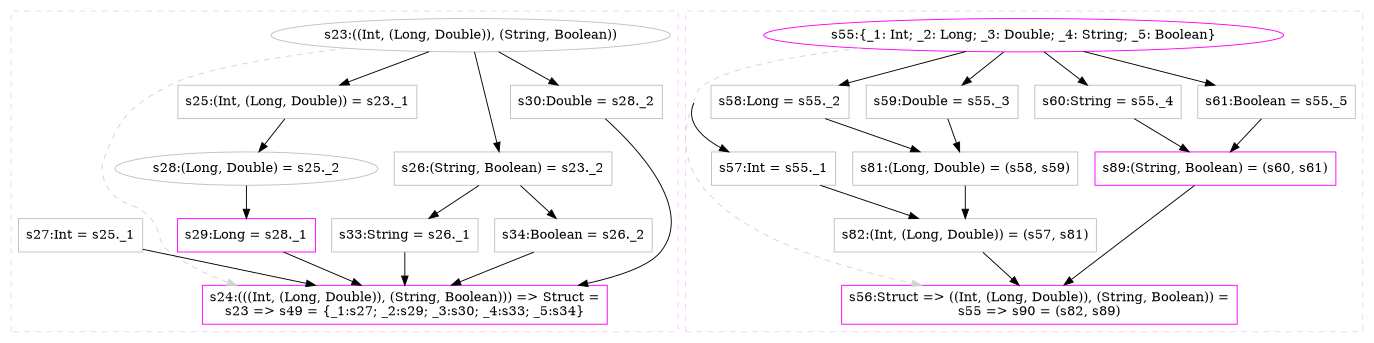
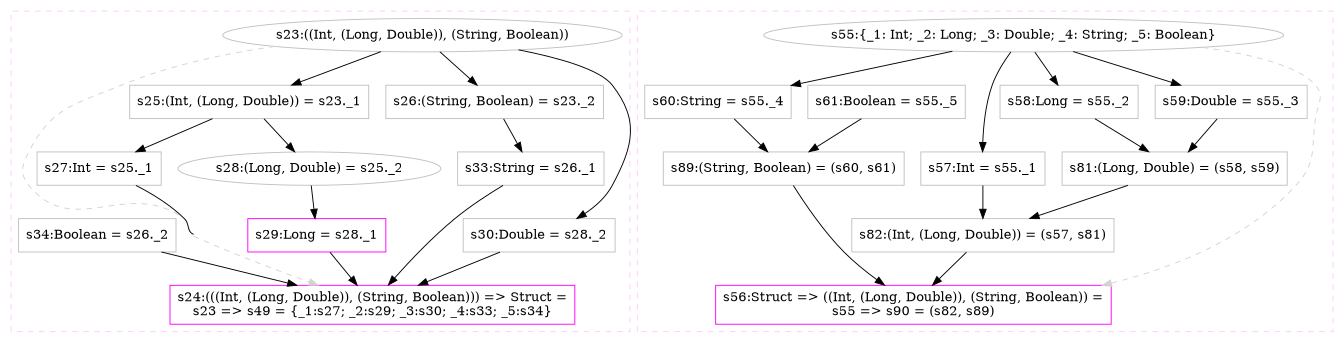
(1024, 35) -> (1024, 35)
(1145, 67) -> none
none -> (178, 133)
(1215, 169) -> (784, 169)
(535, 199) -> none
